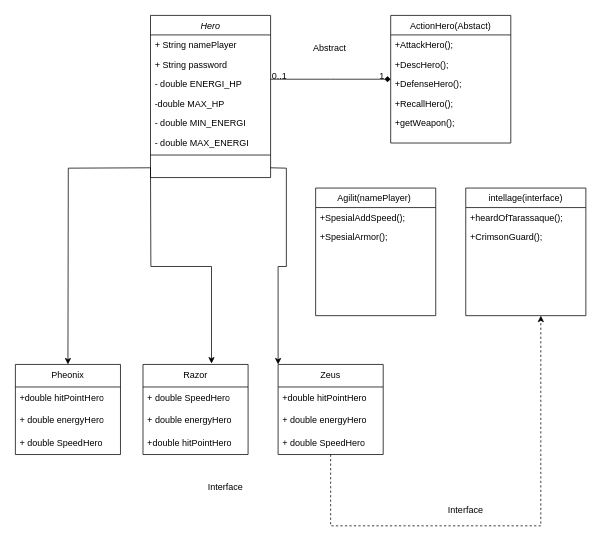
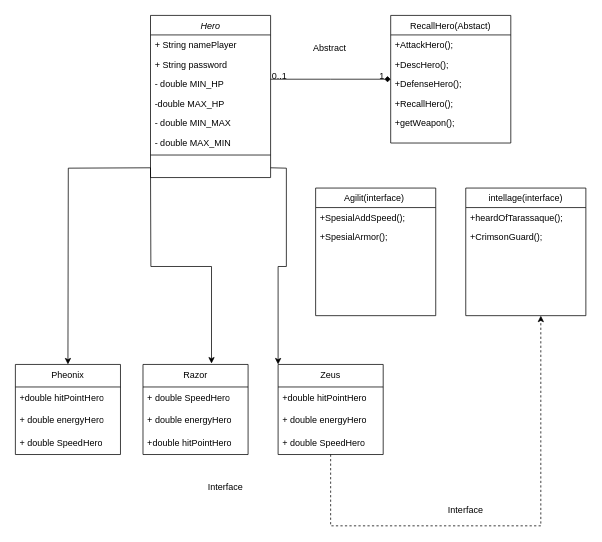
(450, 26) -> (450, 26)
(196, 84) -> (189, 84)
(199, 123) -> (191, 123)
(199, 143) -> (191, 143)
(375, 198) -> (375, 198)
